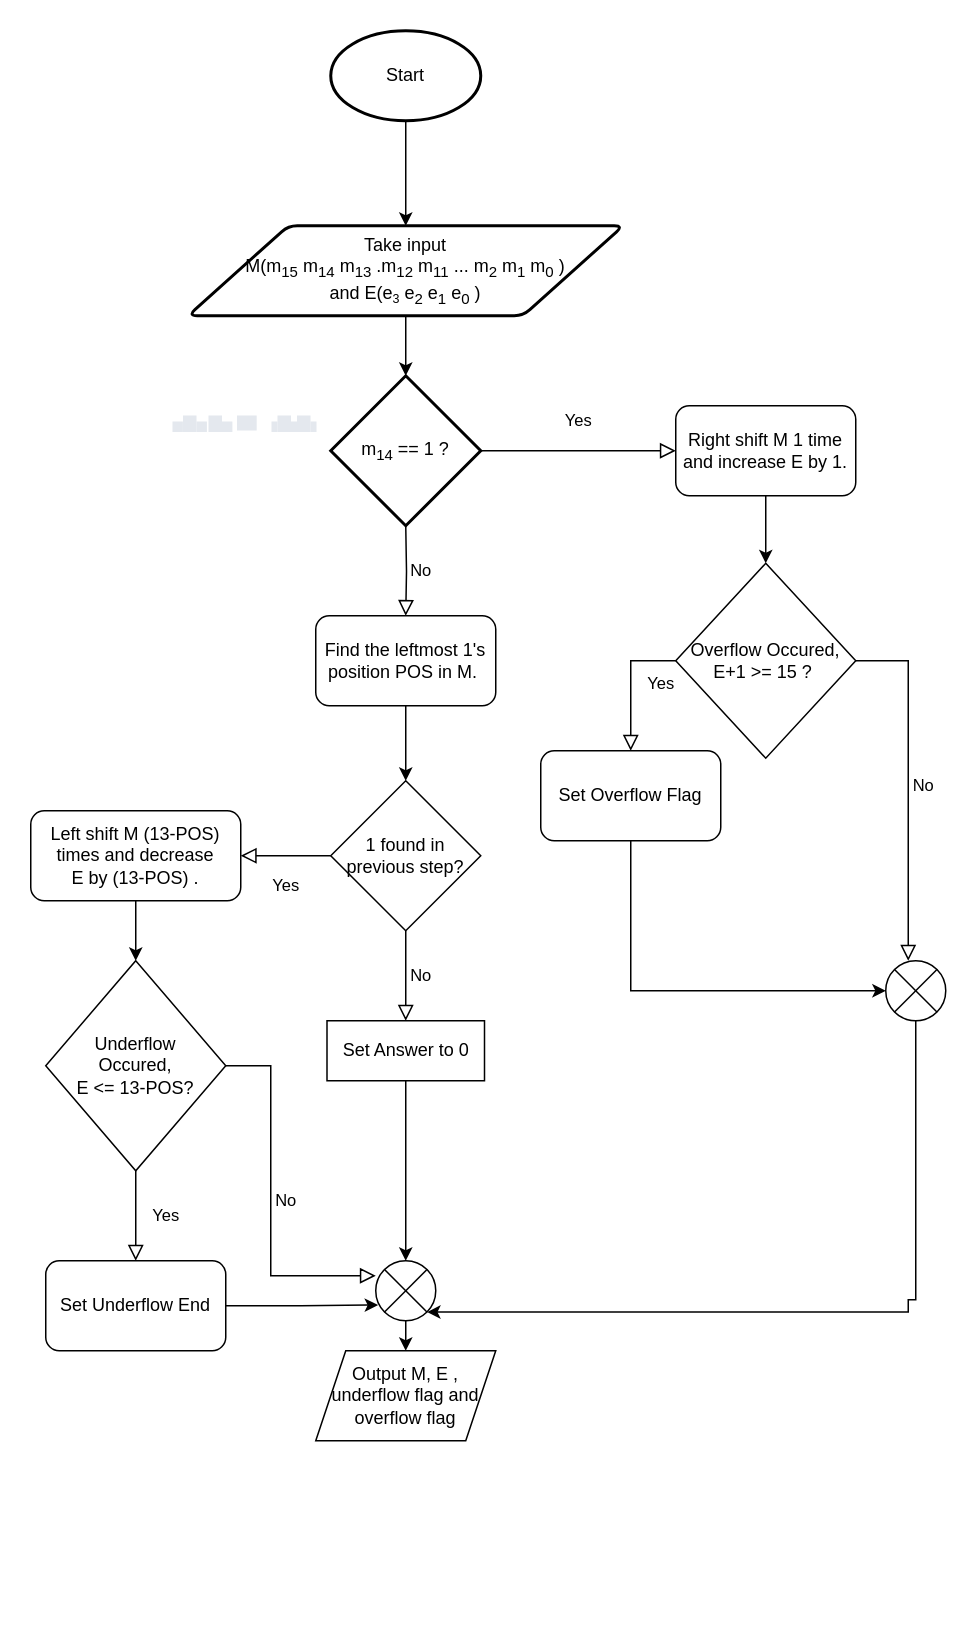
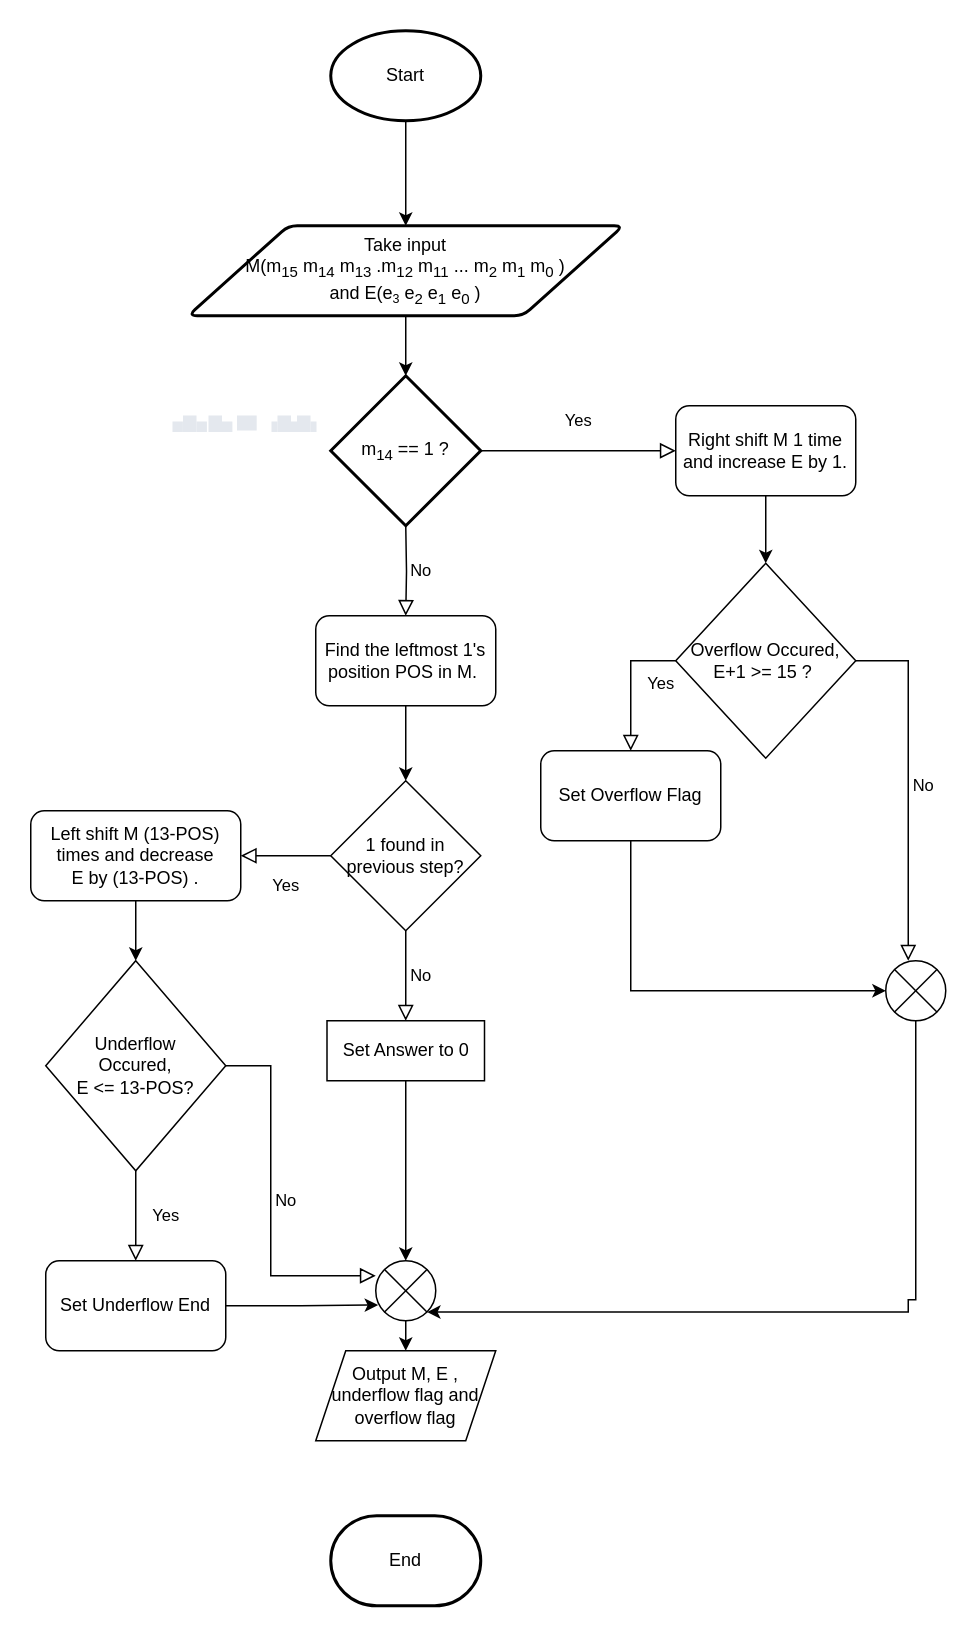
none -> (406, 1561)
